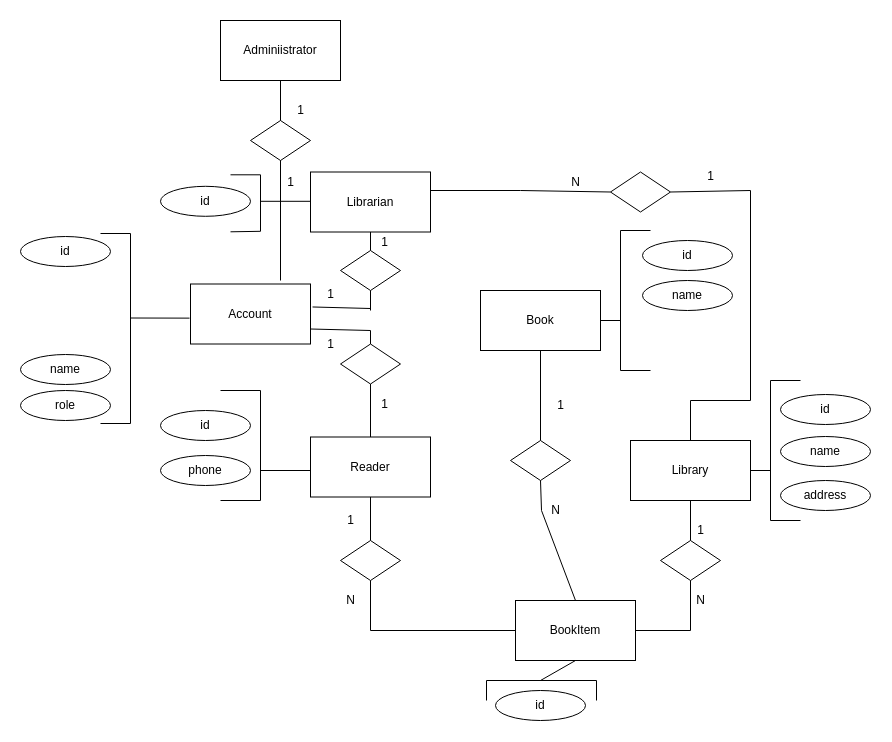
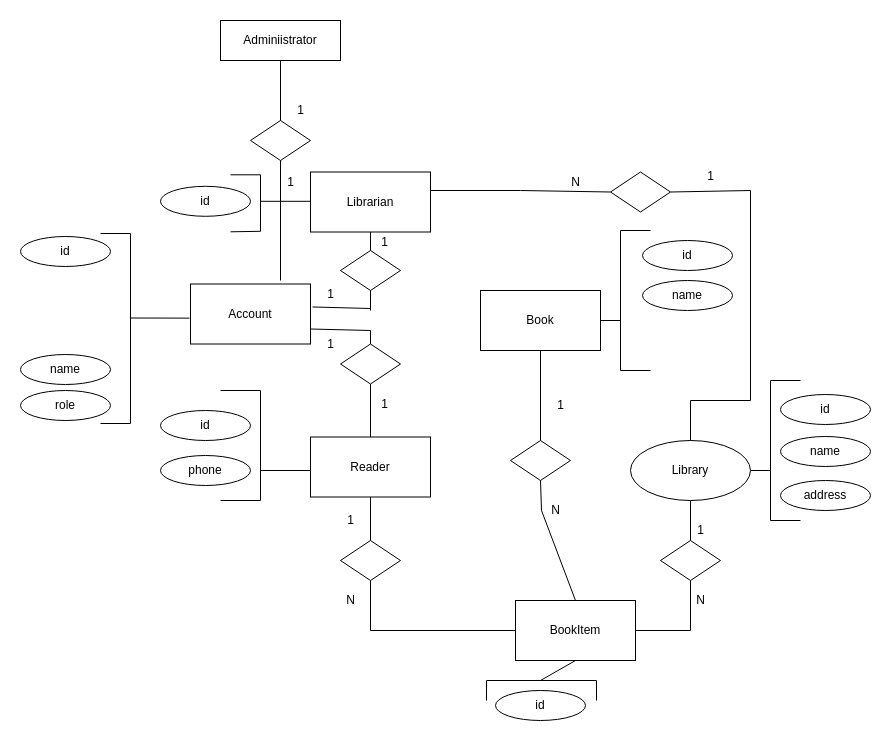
(281, 51) -> (281, 41)
(691, 471) -> (691, 471)
